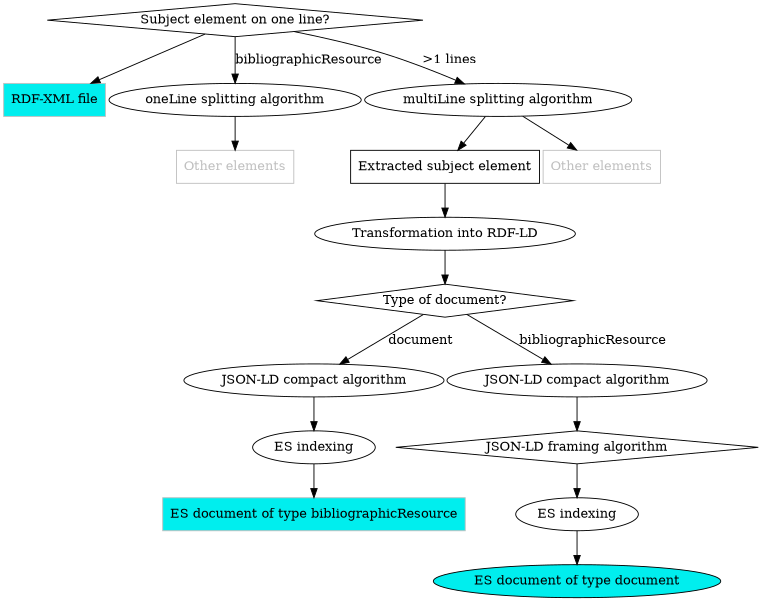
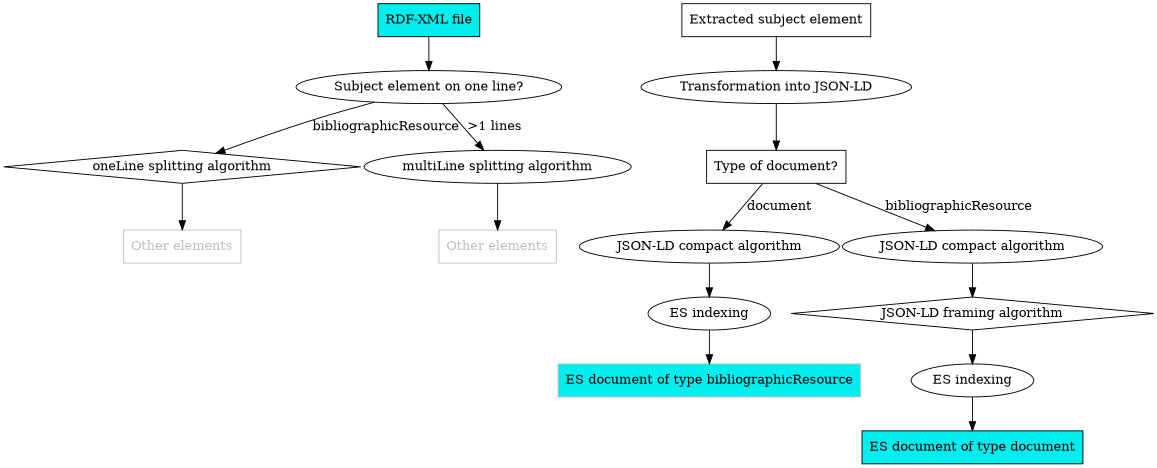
(235, 20) -> (429, 87)
(152, 57) -> (429, 49)
(55, 100) -> (429, 20)
(235, 100) -> (182, 167)
(475, 130) -> none
(445, 234) -> (776, 87)
(445, 301) -> (776, 167)
(577, 581) -> (972, 447)
